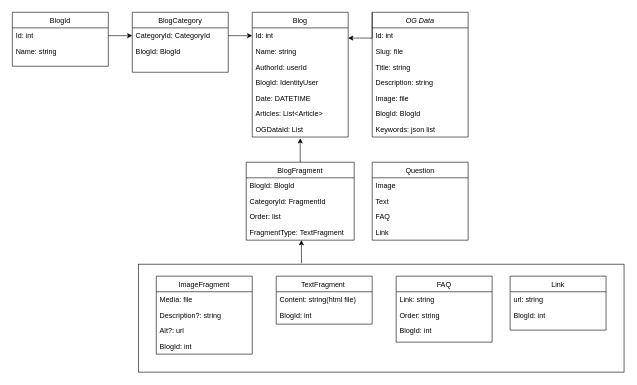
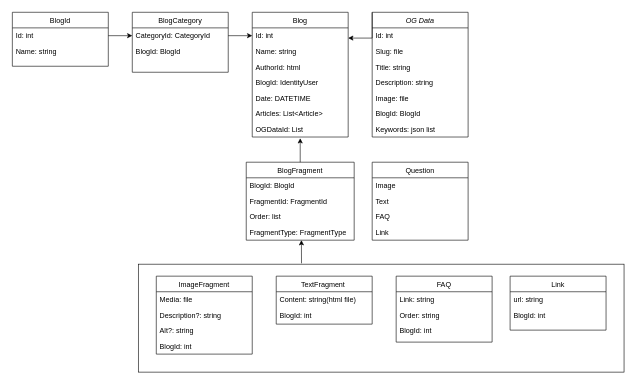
(286, 67) -> (281, 67)
(292, 202) -> (292, 202)
(300, 233) -> (300, 233)
(174, 331) -> (180, 331)
